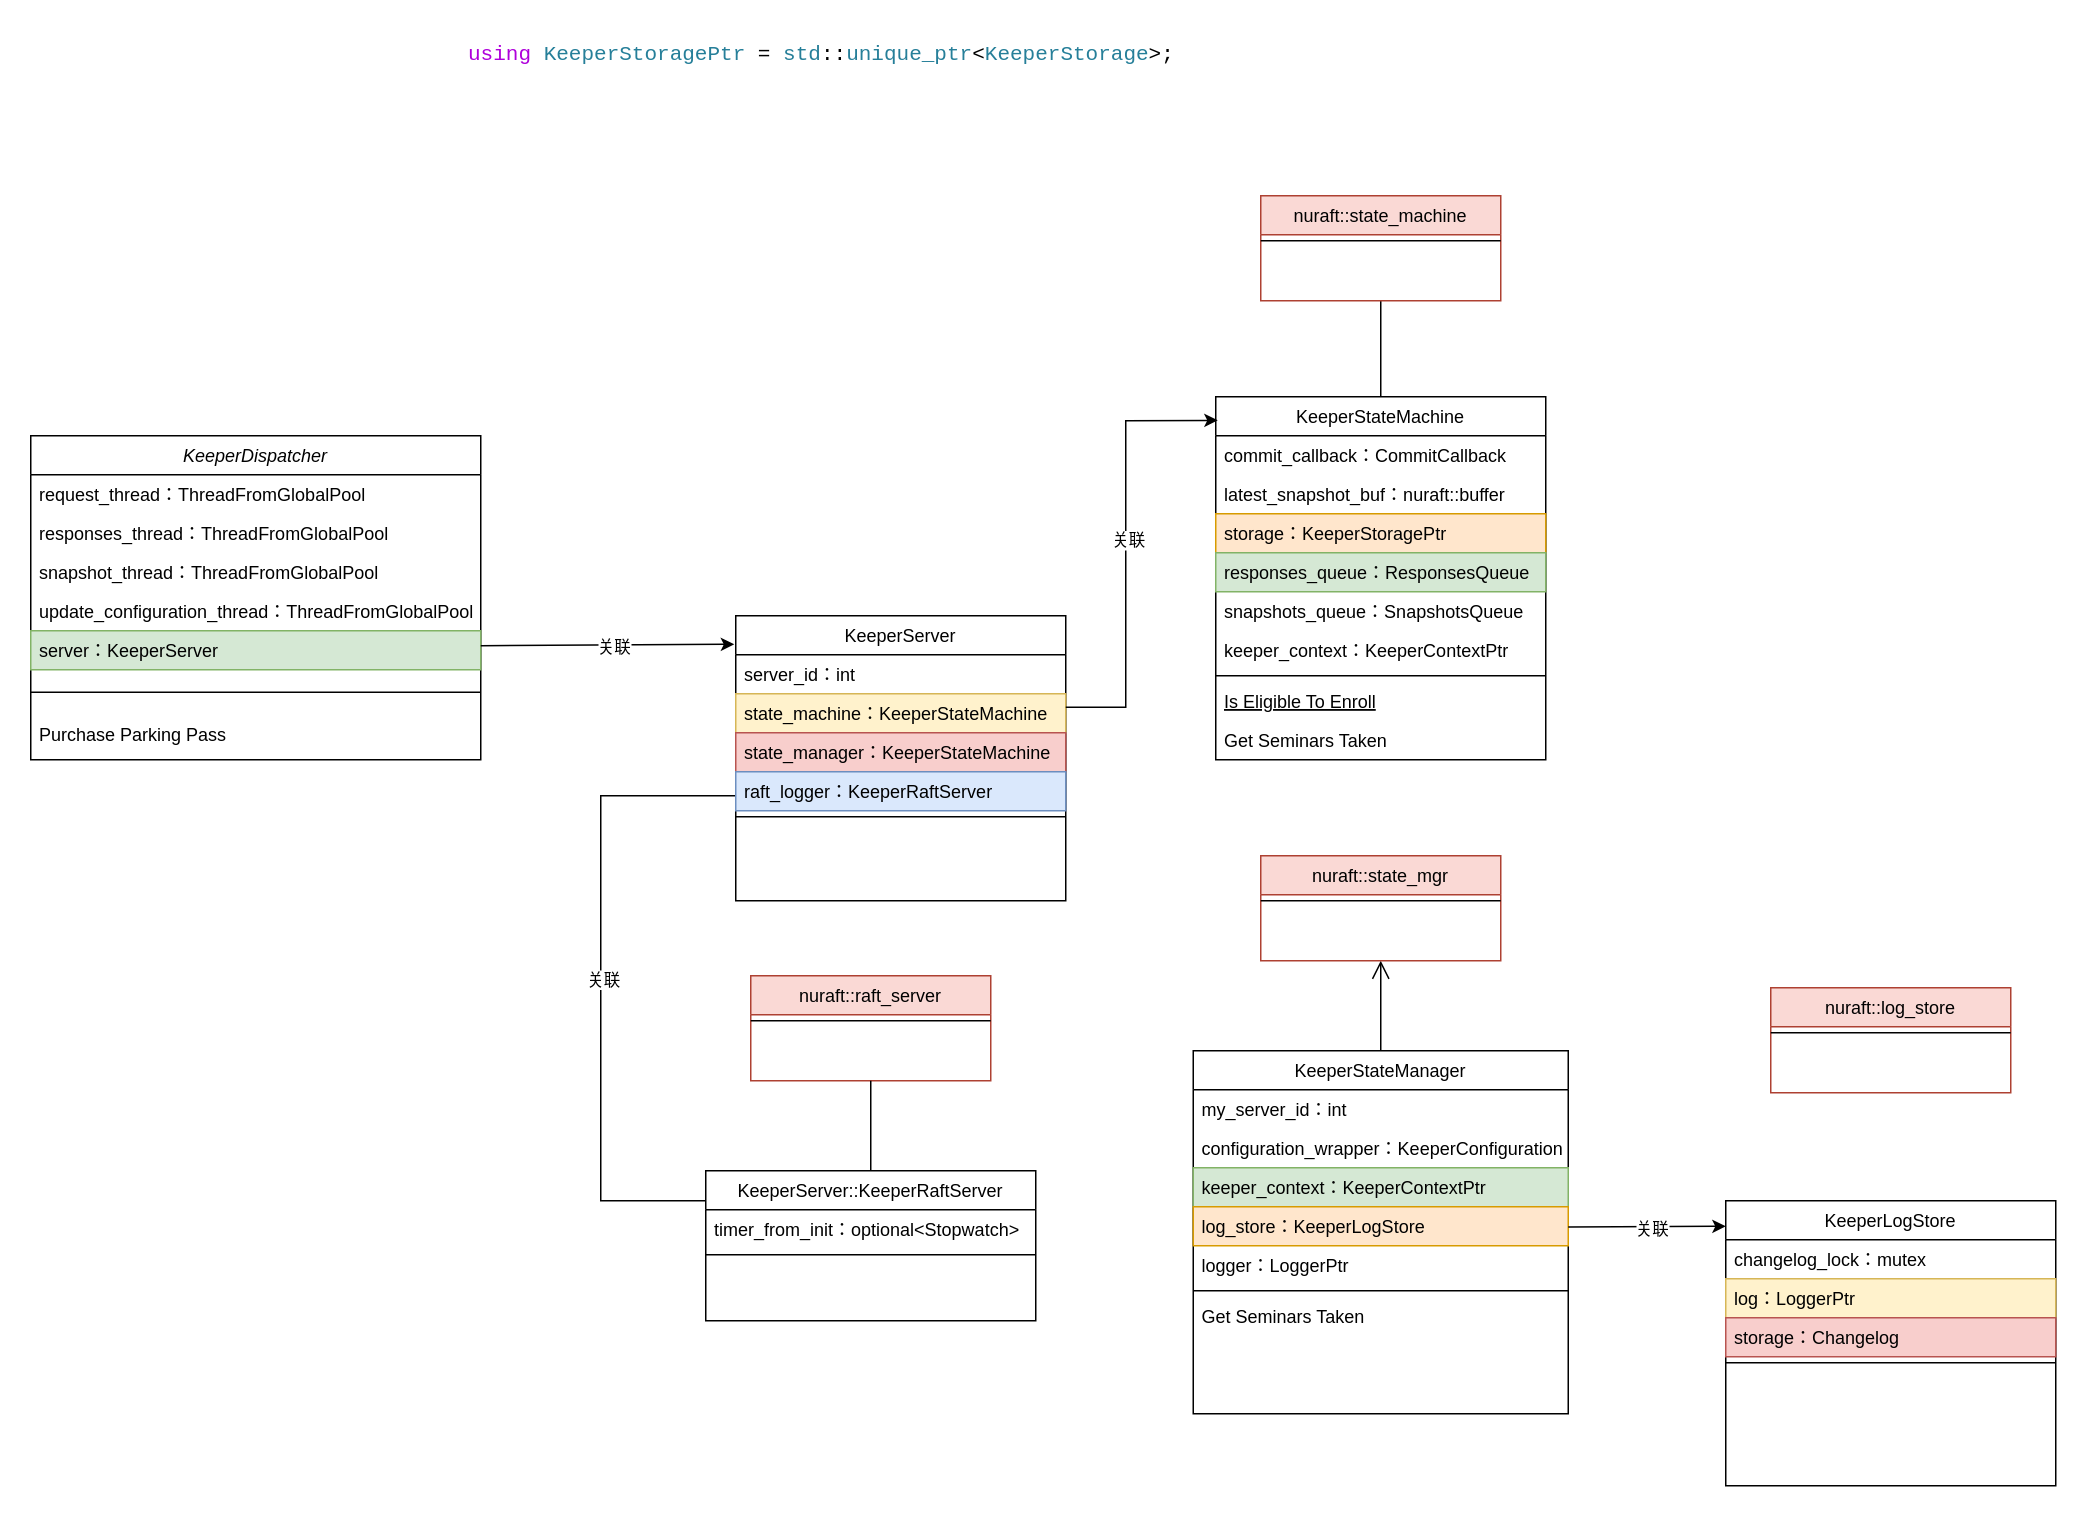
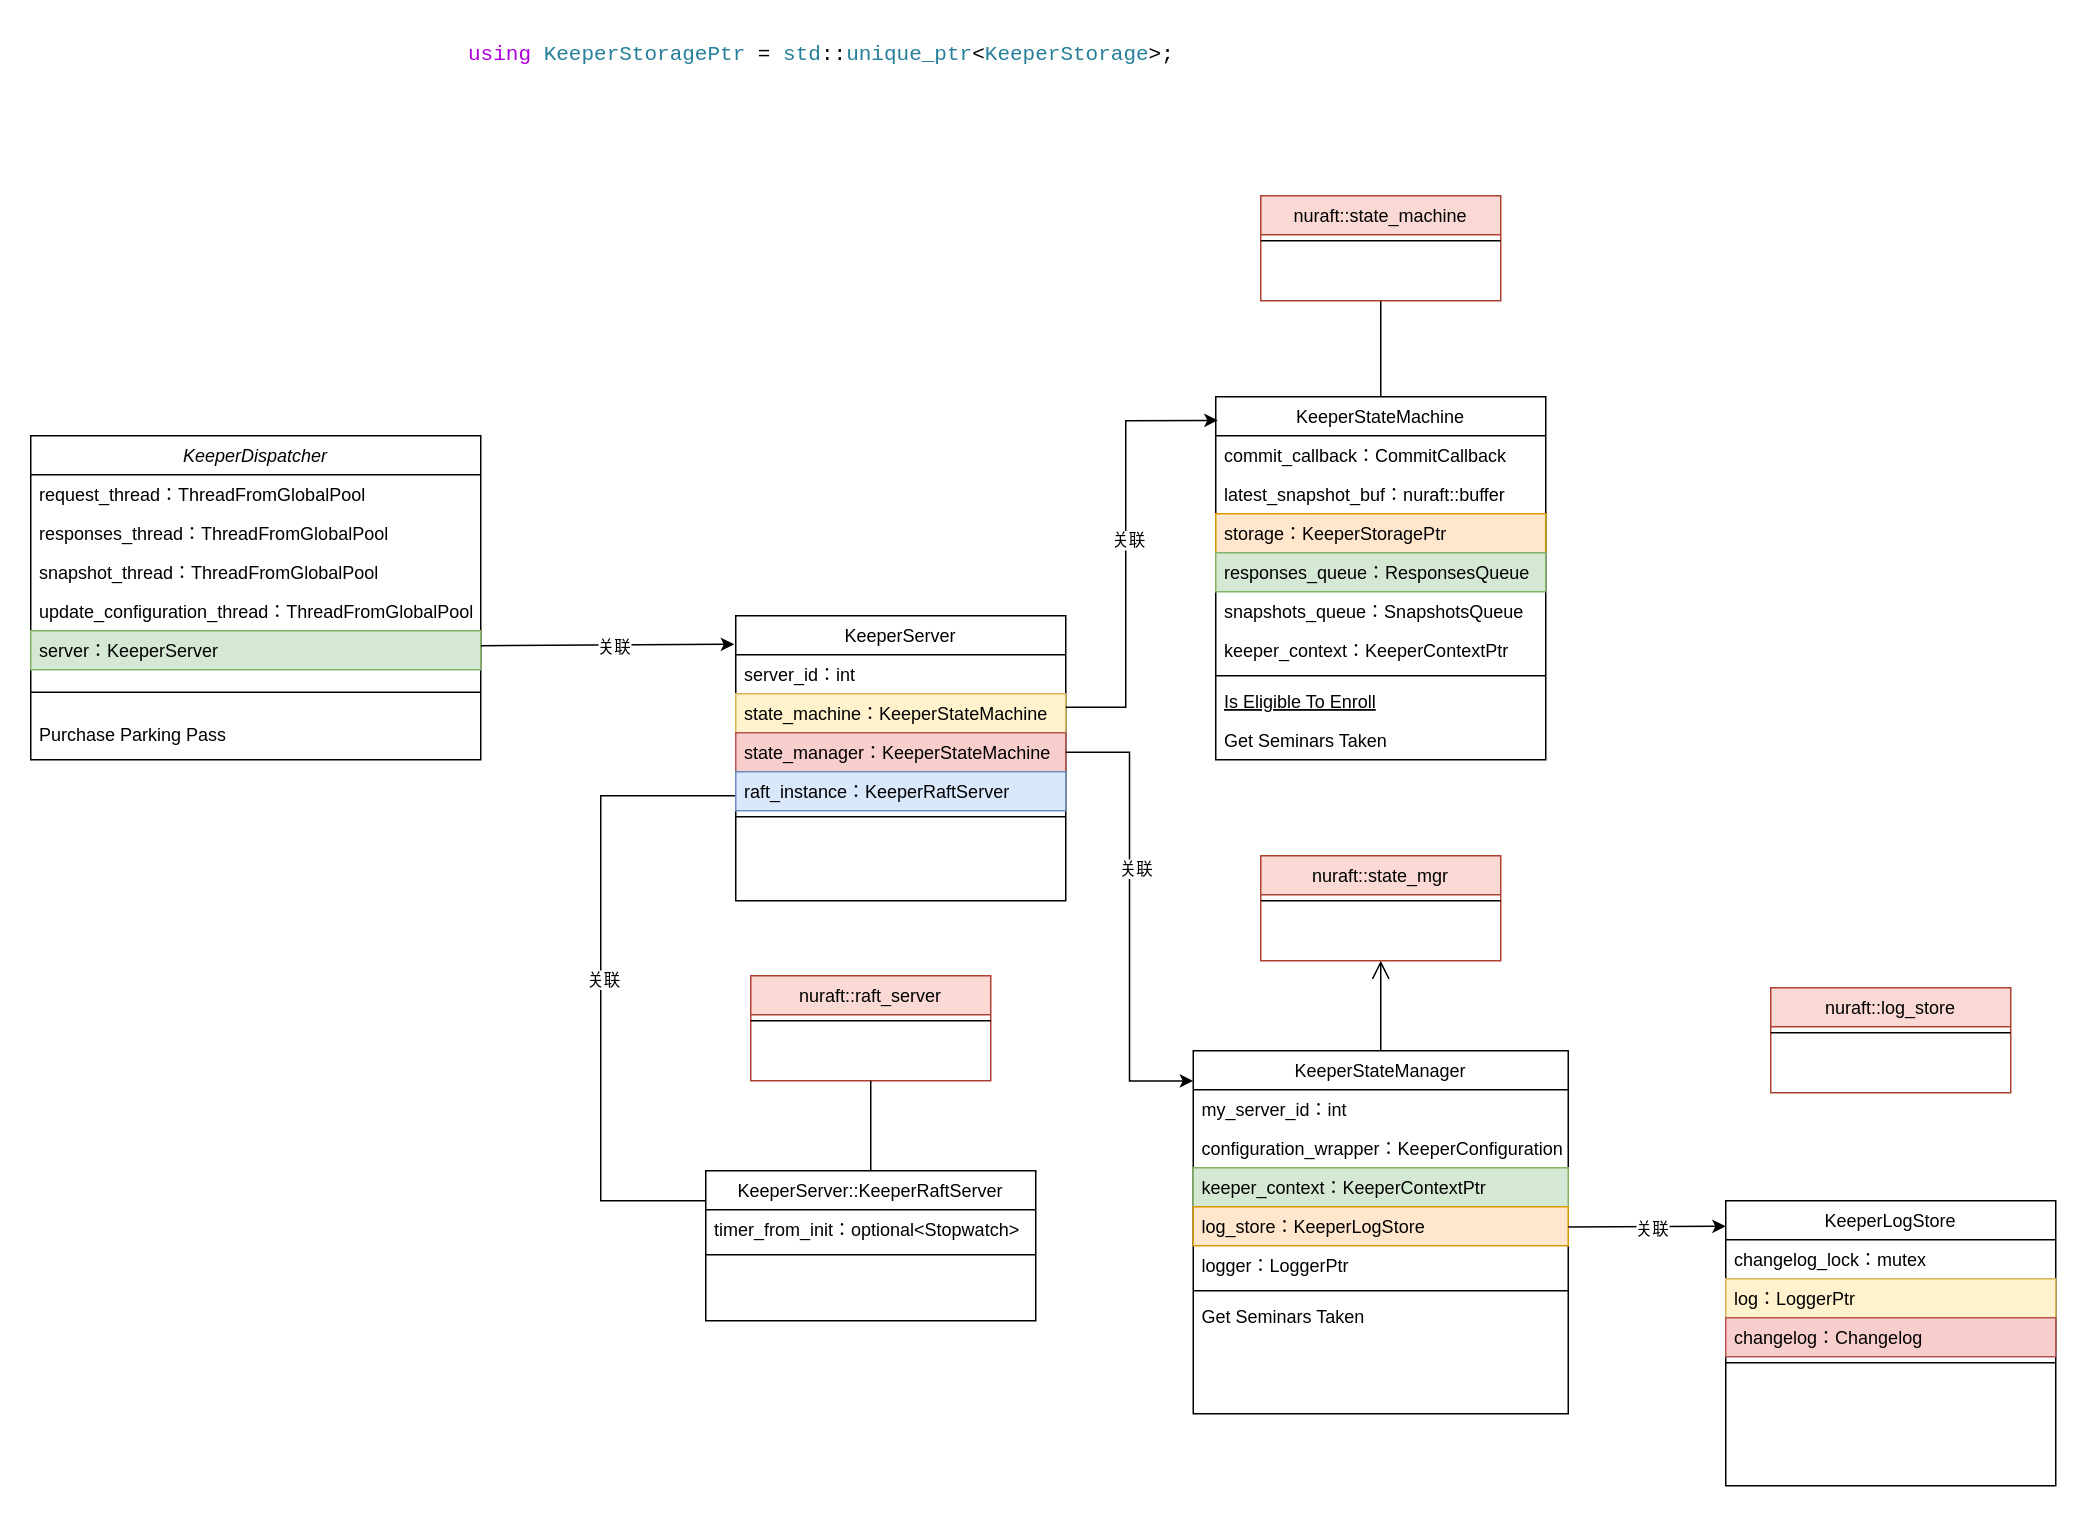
(887, 792) -> (897, 792)
none -> (1130, 913)
(1821, 1338) -> (1829, 1338)
